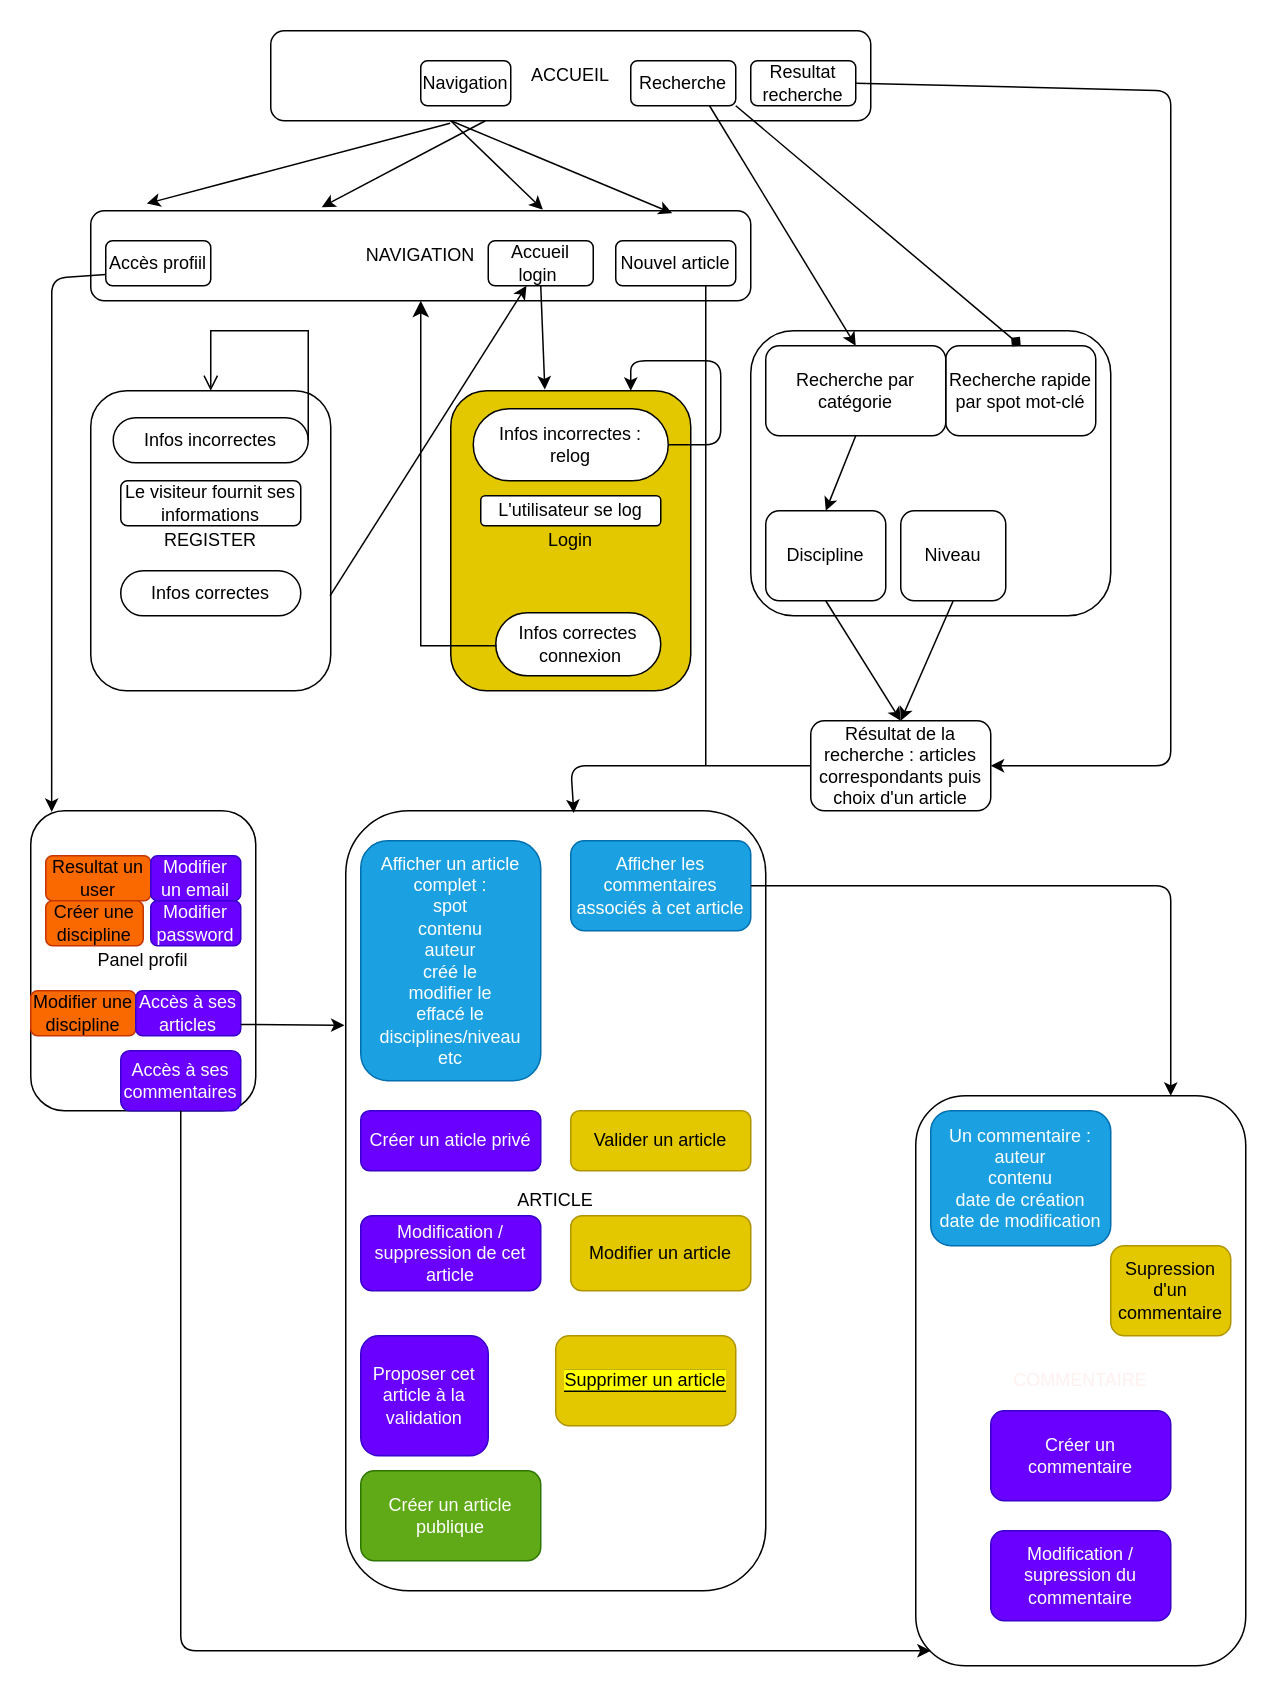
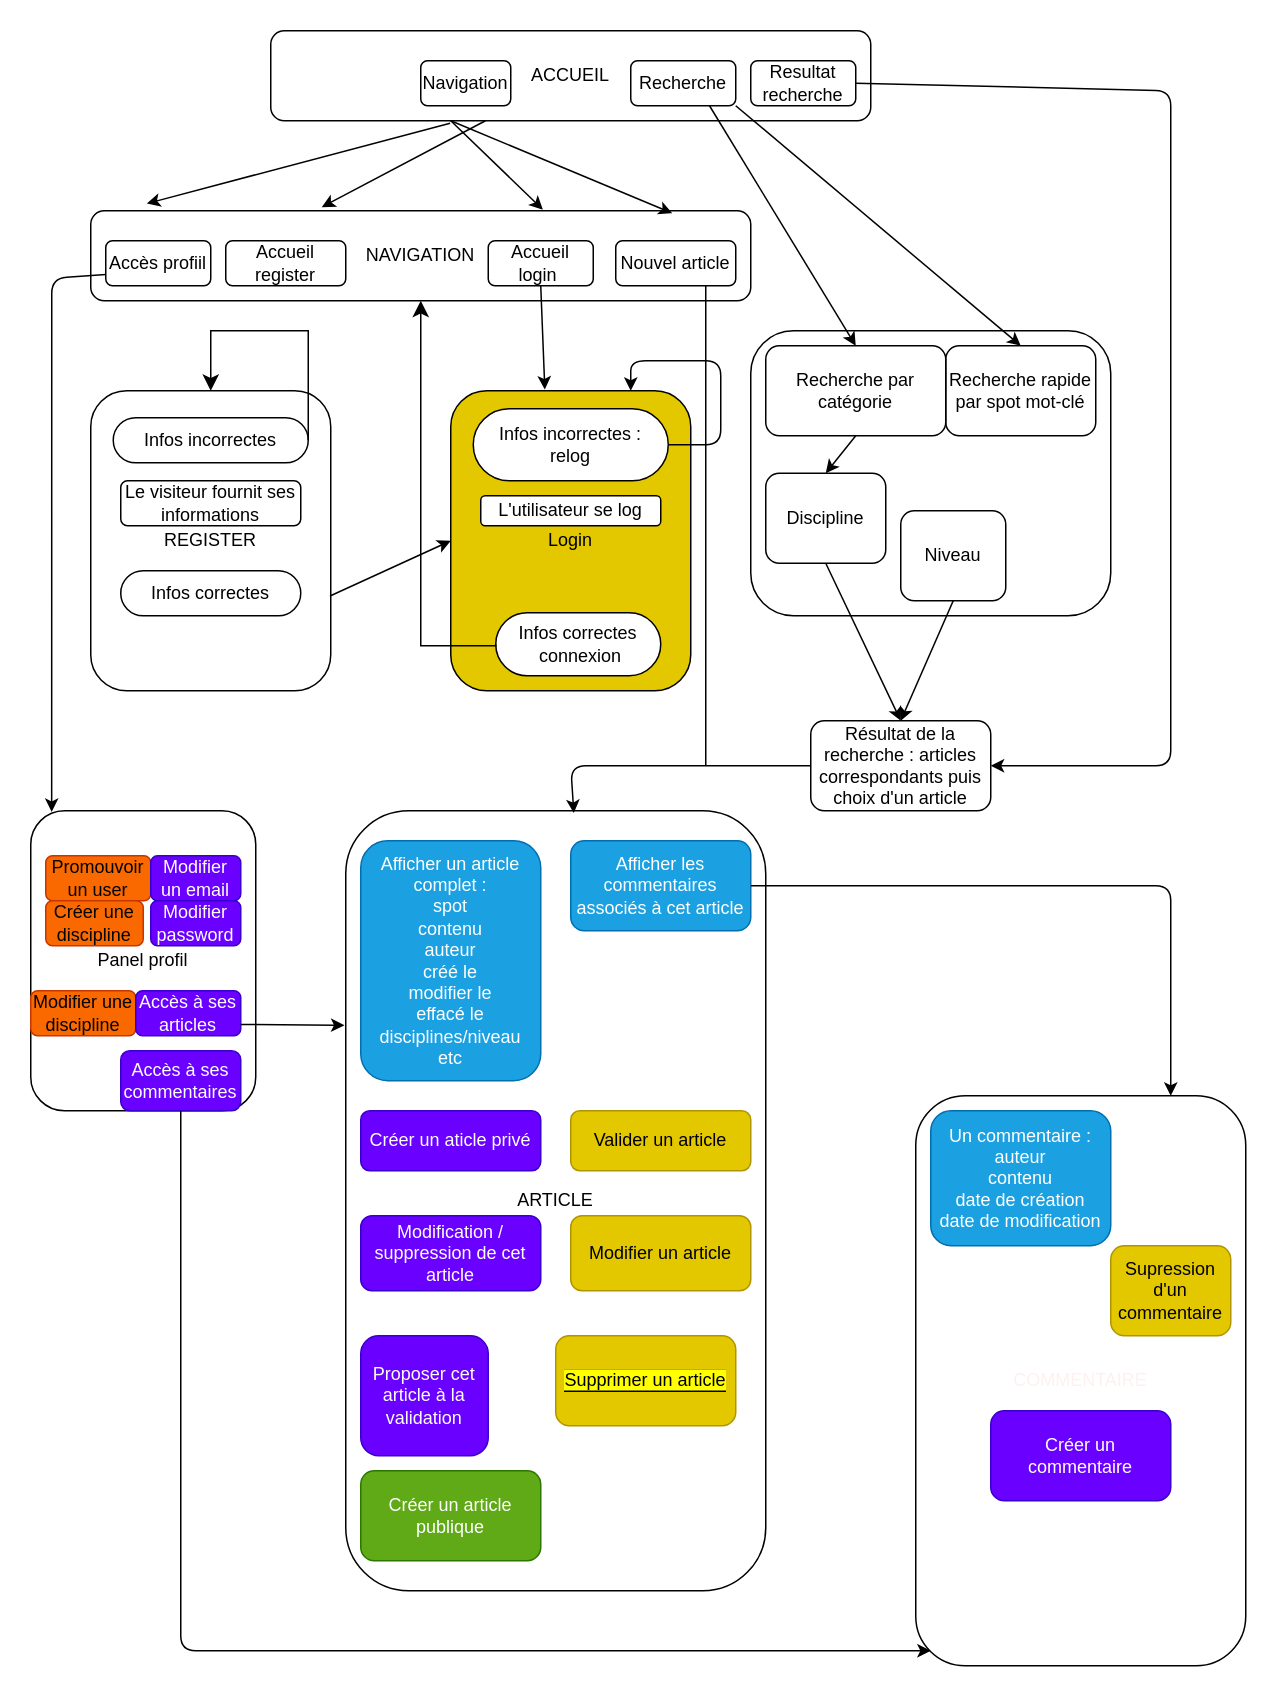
none -> (286, 263)
(1011, 338) -> (1012, 338)
(472, 373) -> (386, 571)
(211, 380) -> (211, 377)
(826, 556) -> (826, 518)
(98, 878) -> (98, 878)
(1081, 1576) -> none
